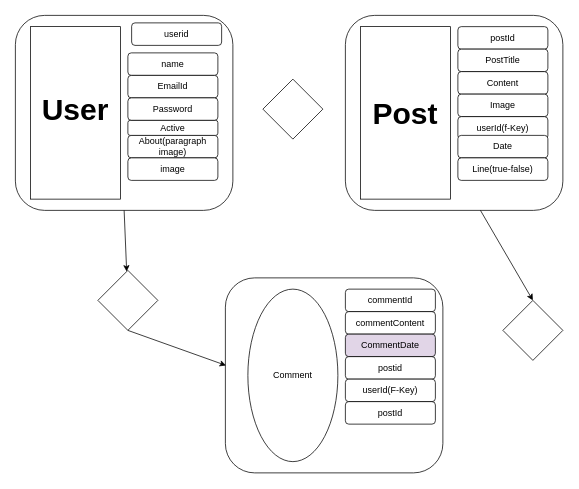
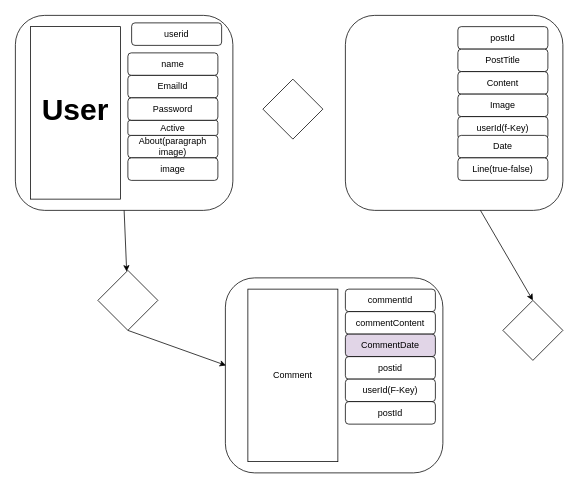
(405, 113) -> none
(293, 375) -> (293, 375)
